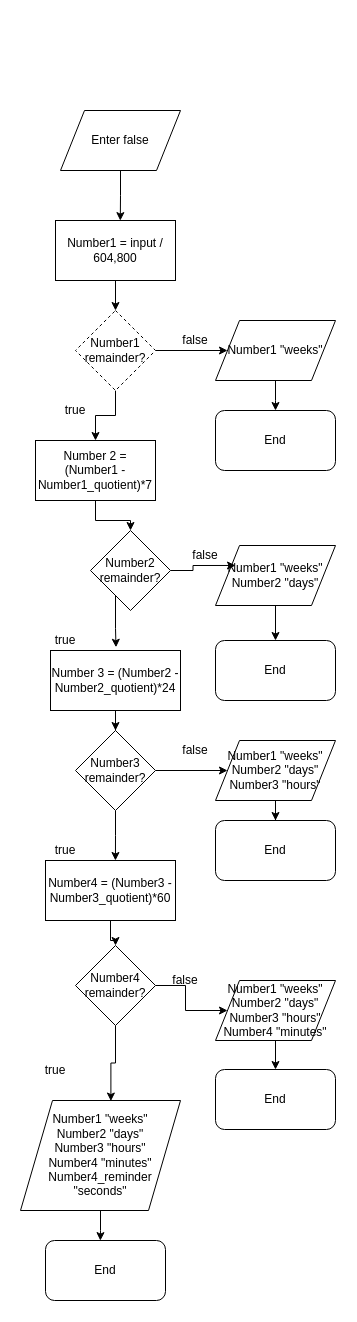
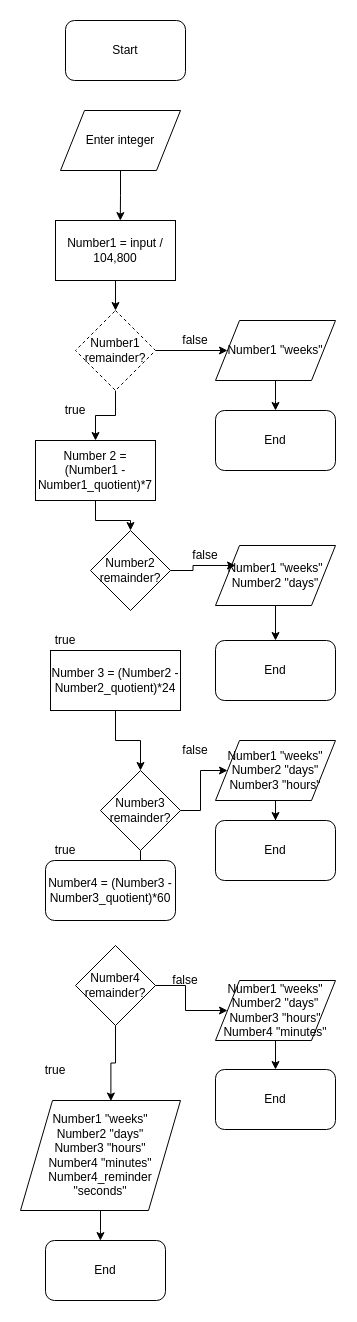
none -> (126, 51)
(121, 141) -> (121, 141)
(116, 251) -> (116, 251)
(116, 618) -> none
(116, 771) -> (141, 811)
(111, 891) -> (111, 891)
(111, 934) -> none
